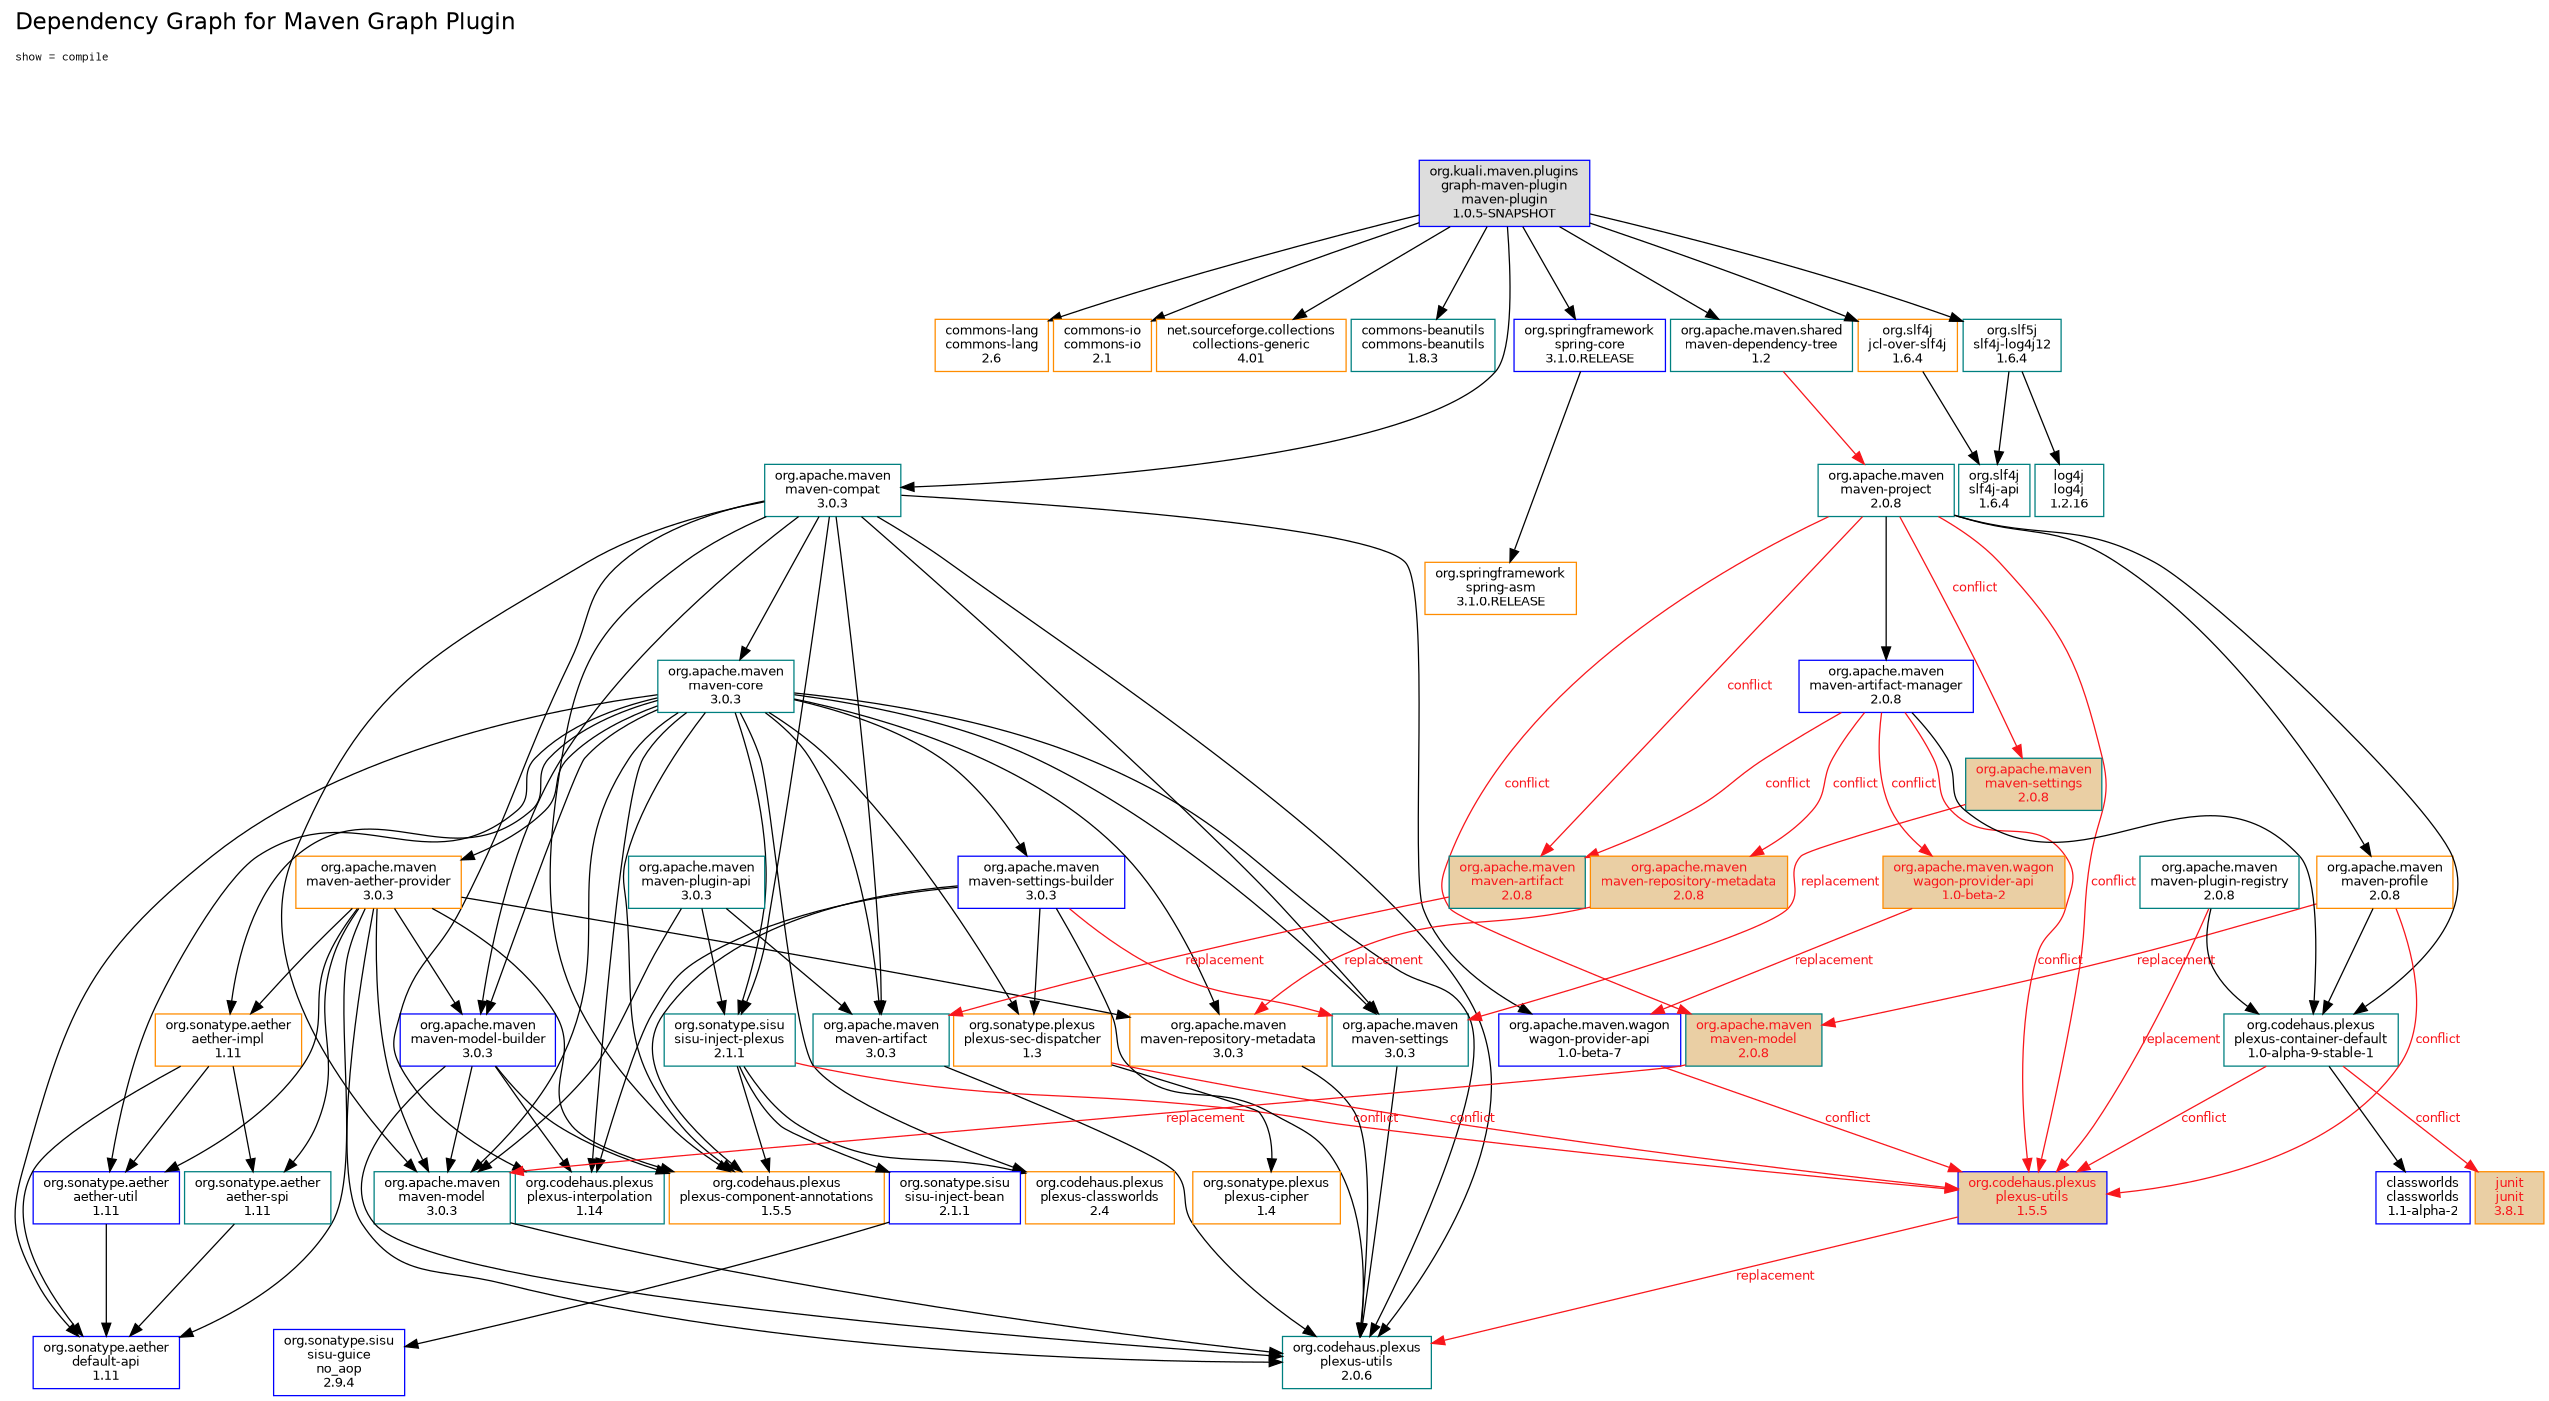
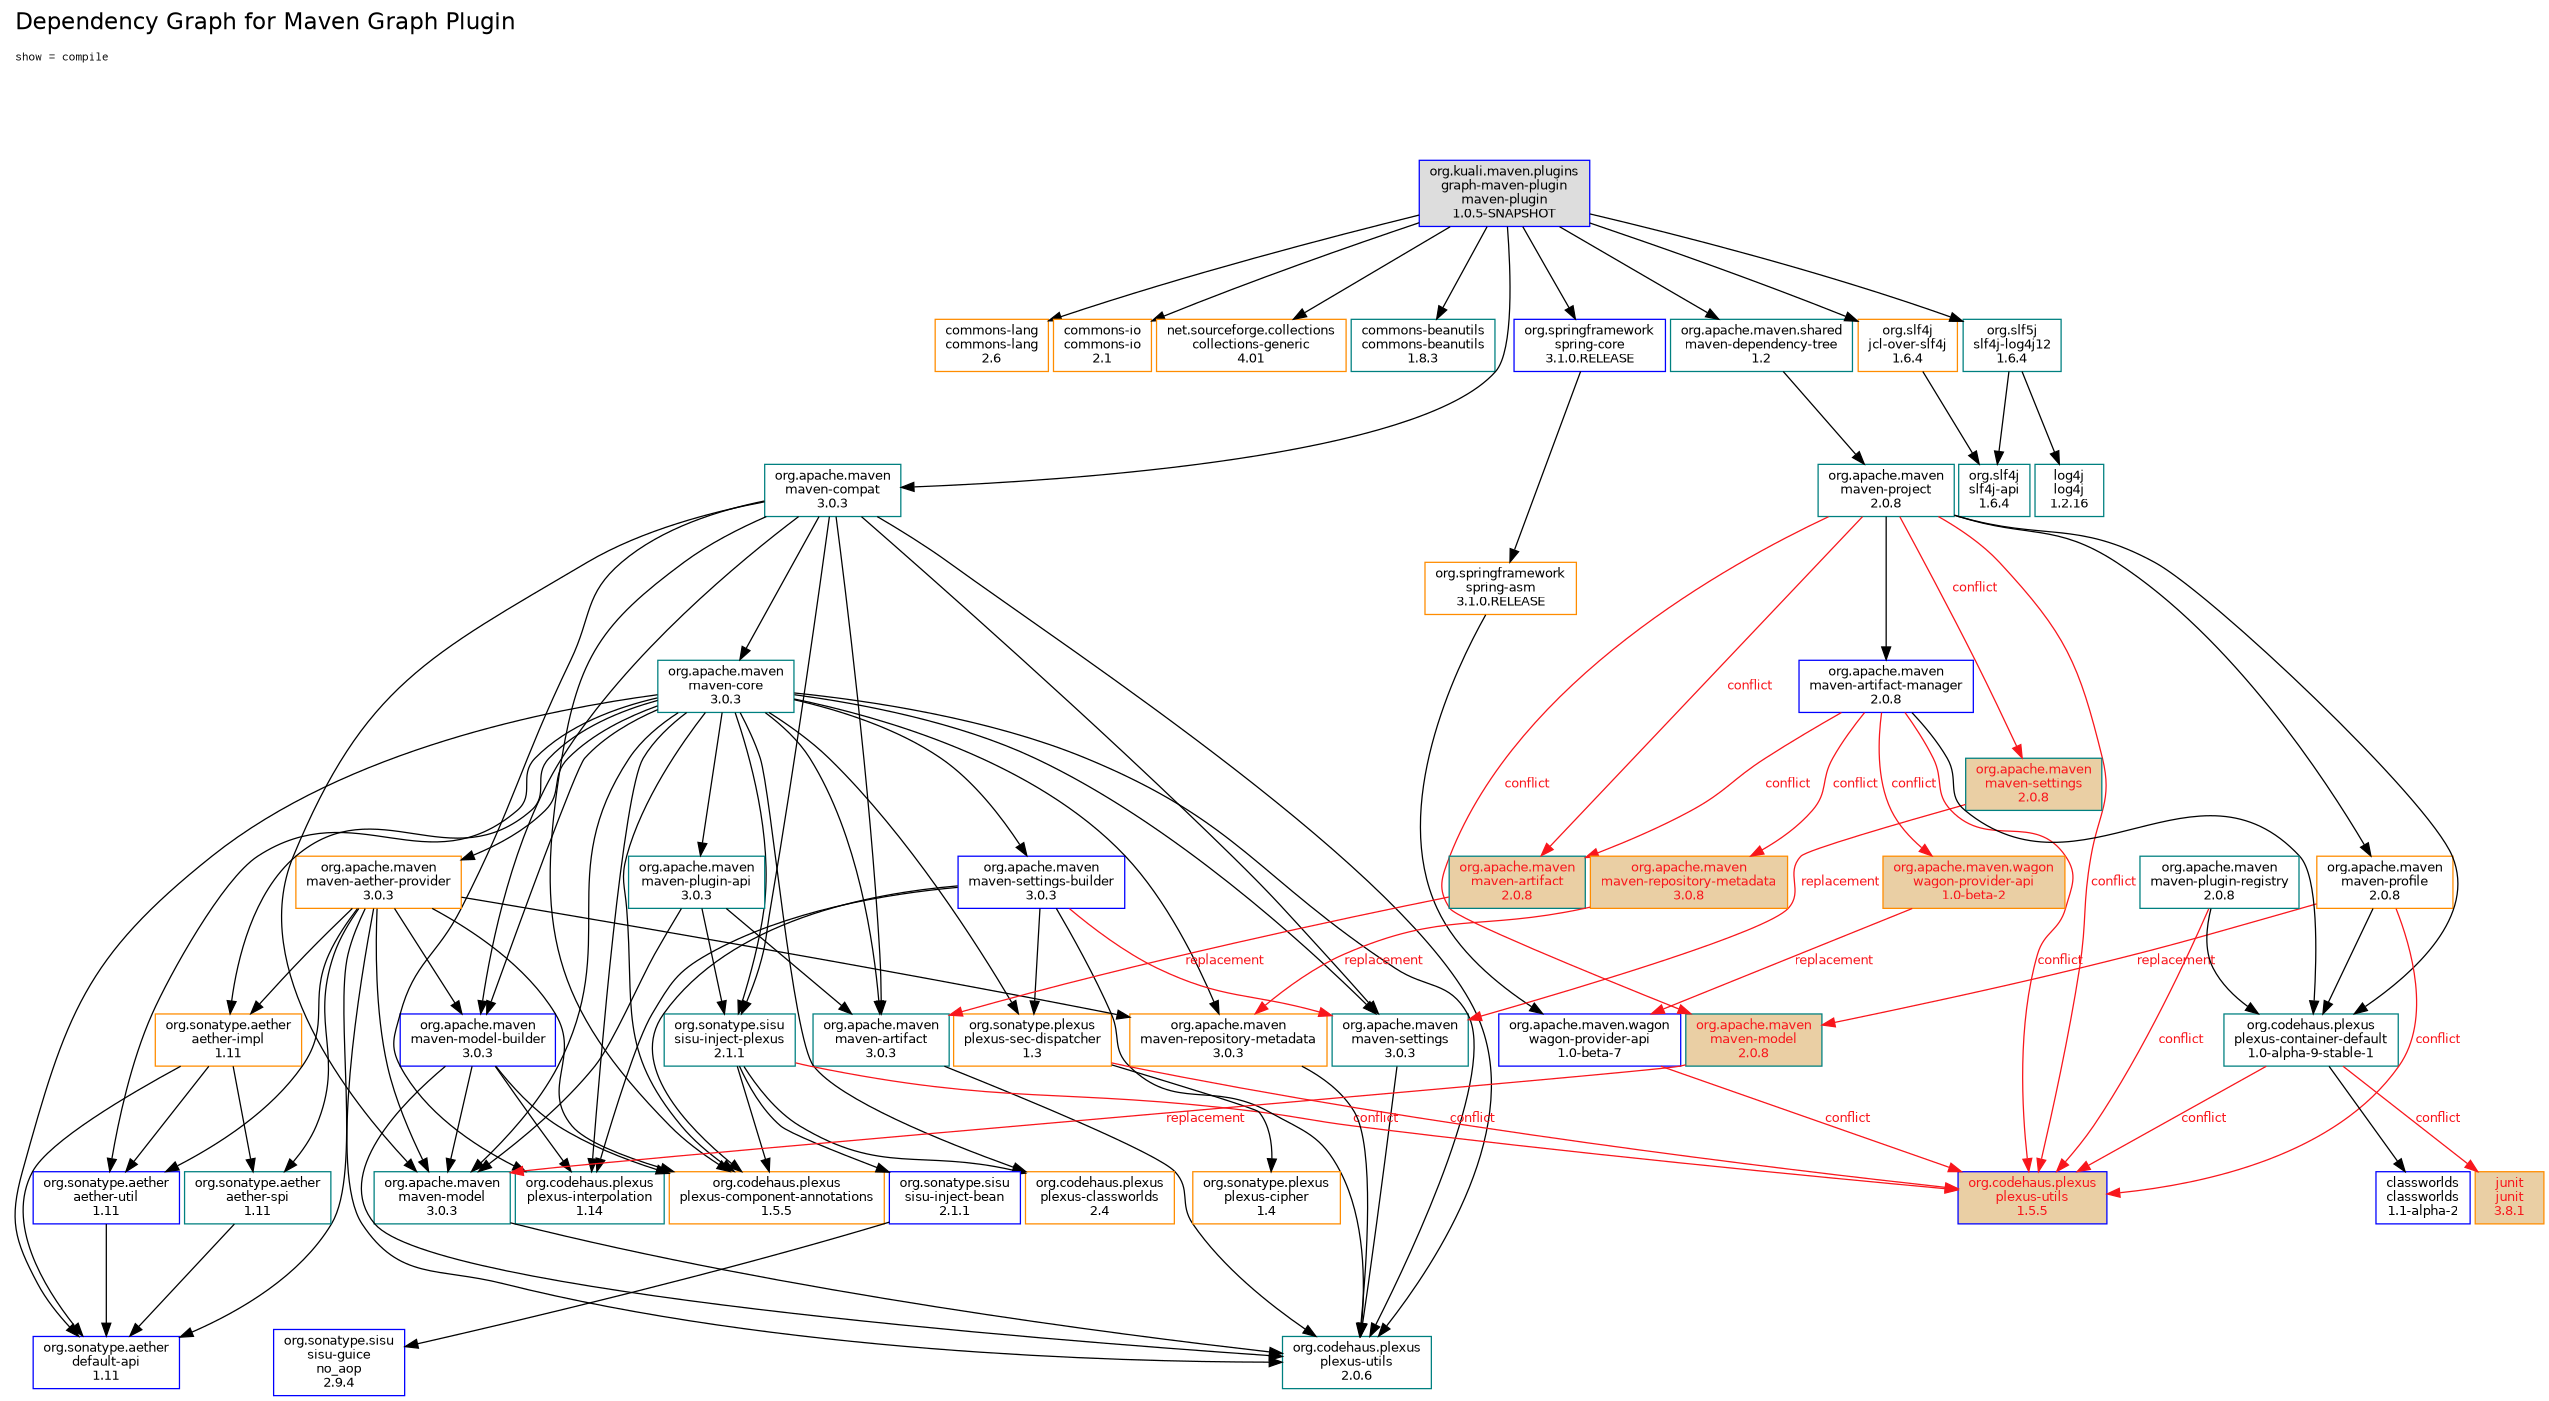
(1820, 413) -> (1820, 413)
(1396, 557) -> (1421, 826)
none -> (712, 778)
(1689, 882) -> (1689, 882)
(2181, 1040) -> (2181, 1040)
(1701, 1279) -> none
